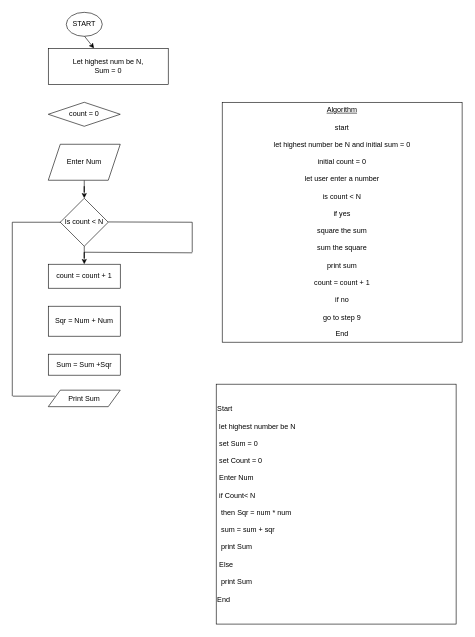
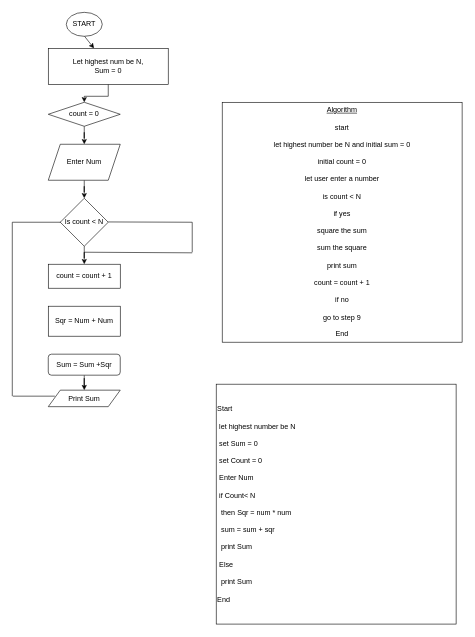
none -> (85, 96)
none -> (84, 135)
(84, 365) -> (84, 365)
none -> (84, 384)
